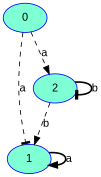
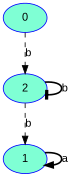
(45, 53) -> (28, 53)
(19, 87) -> none
